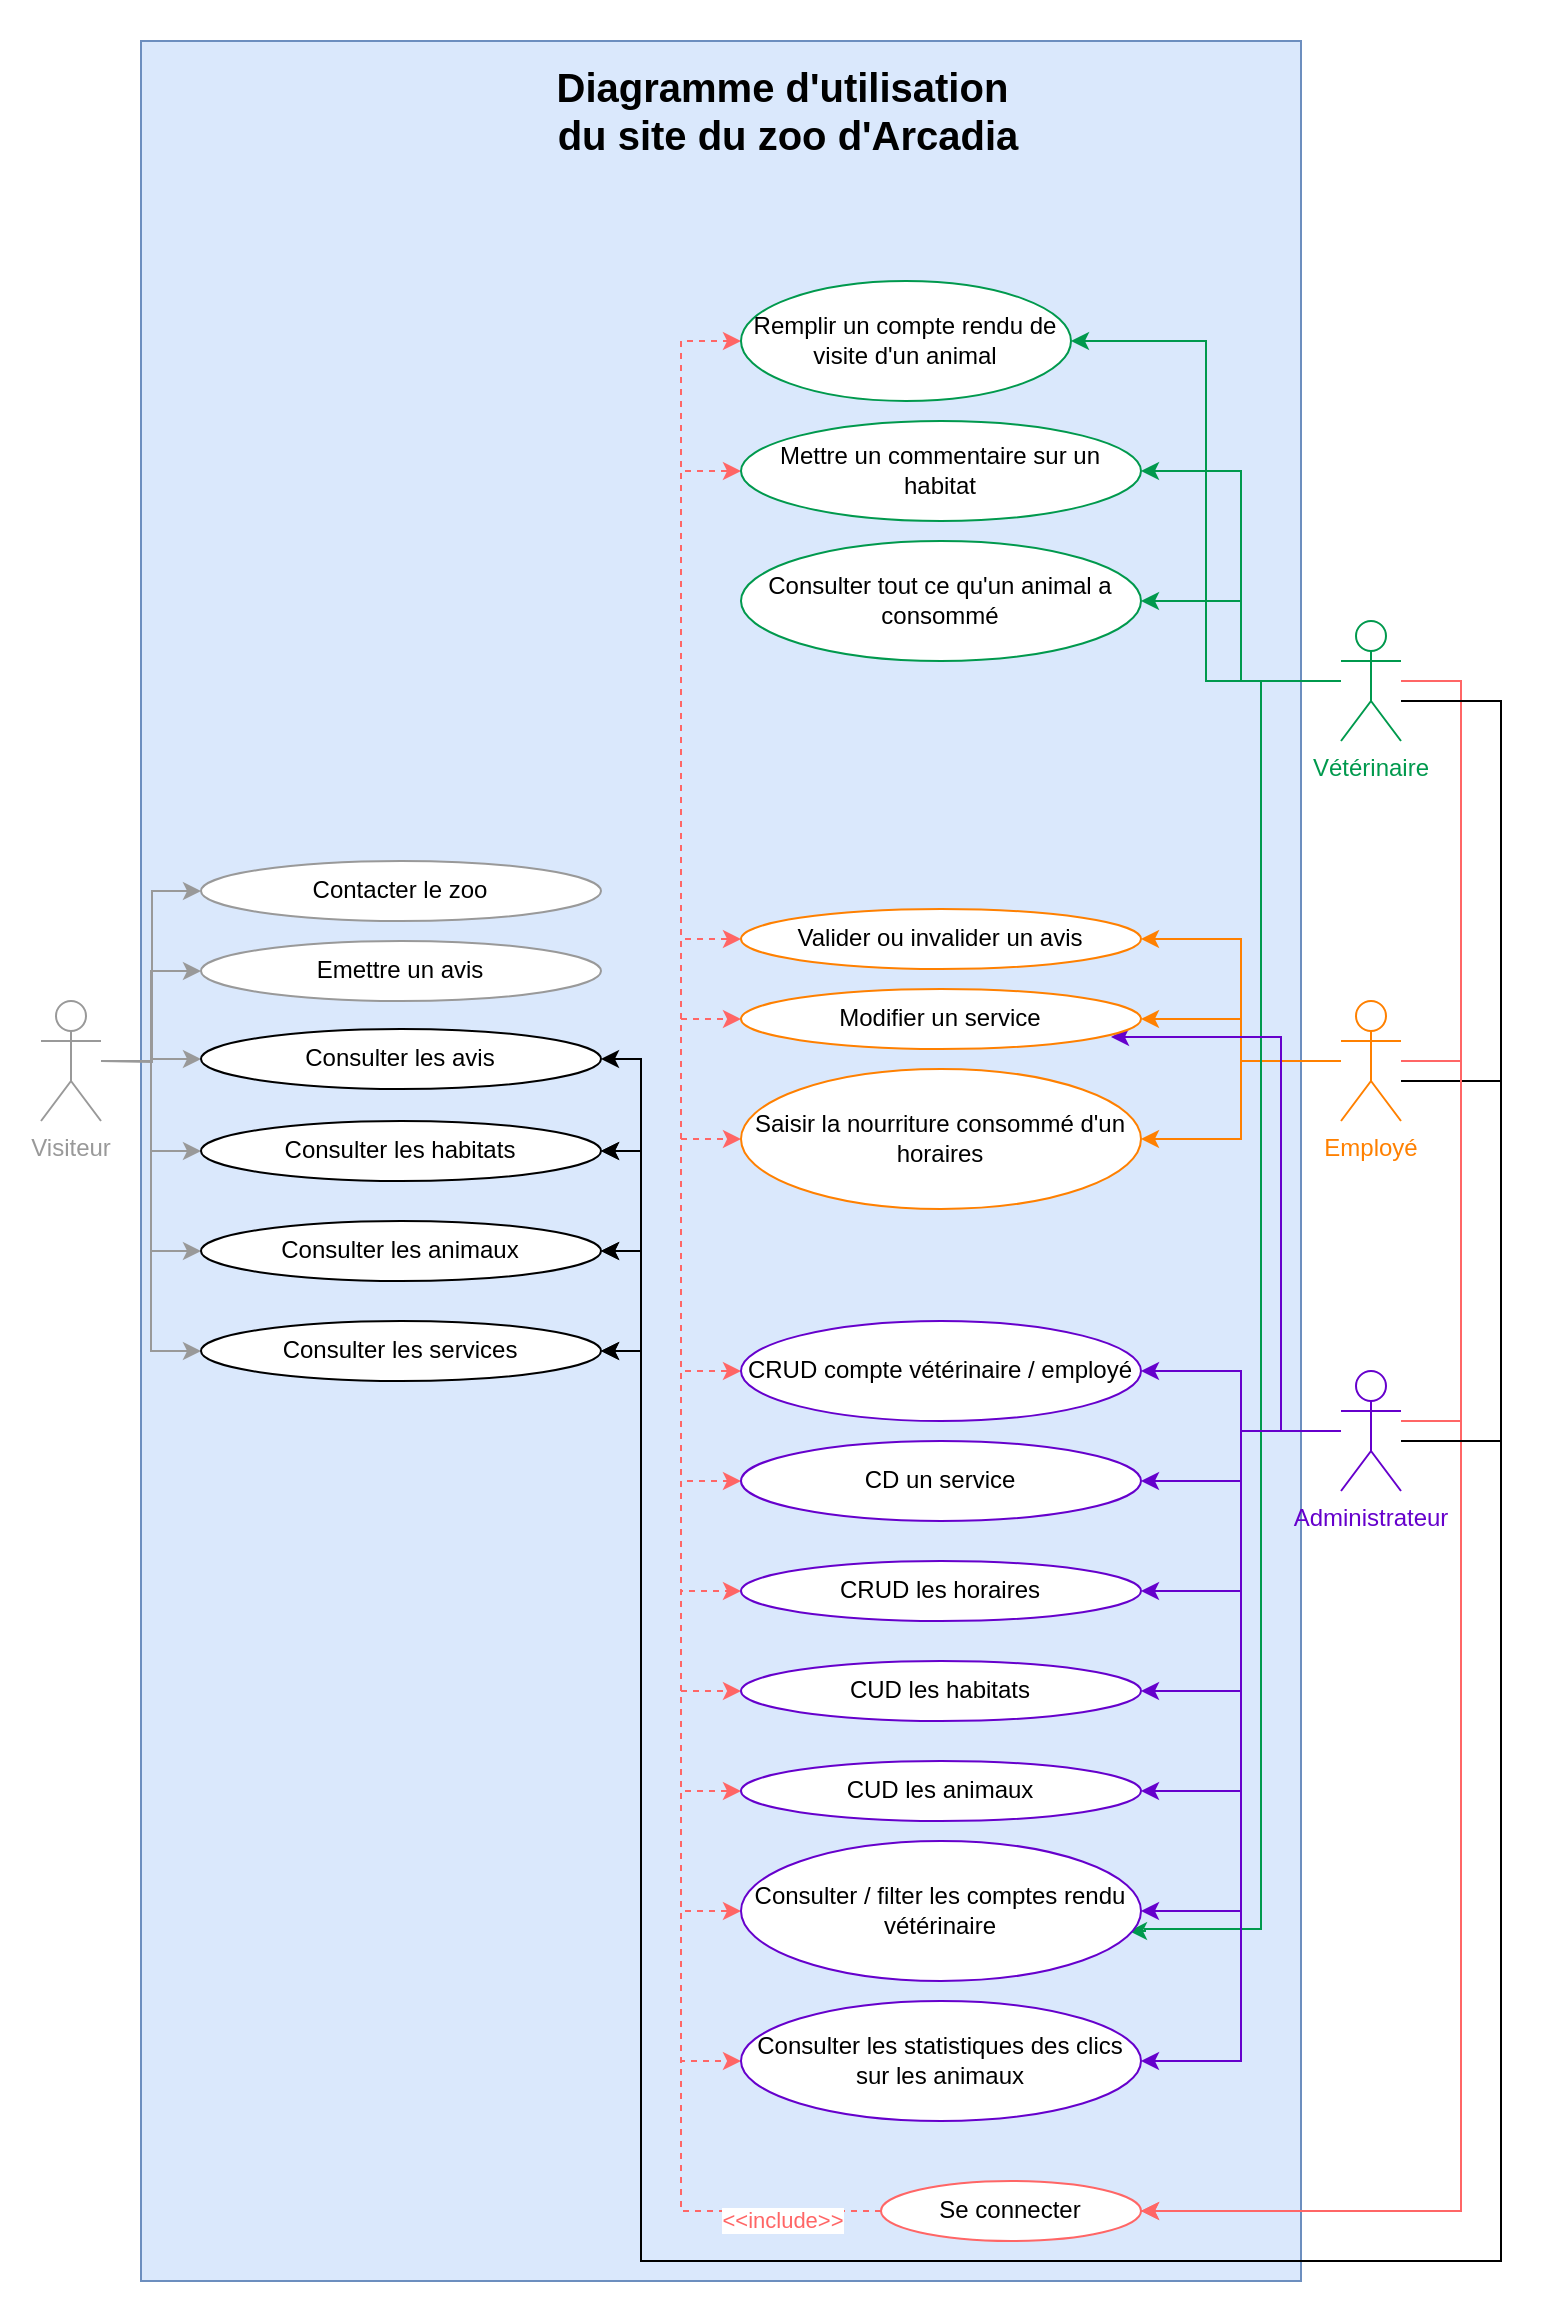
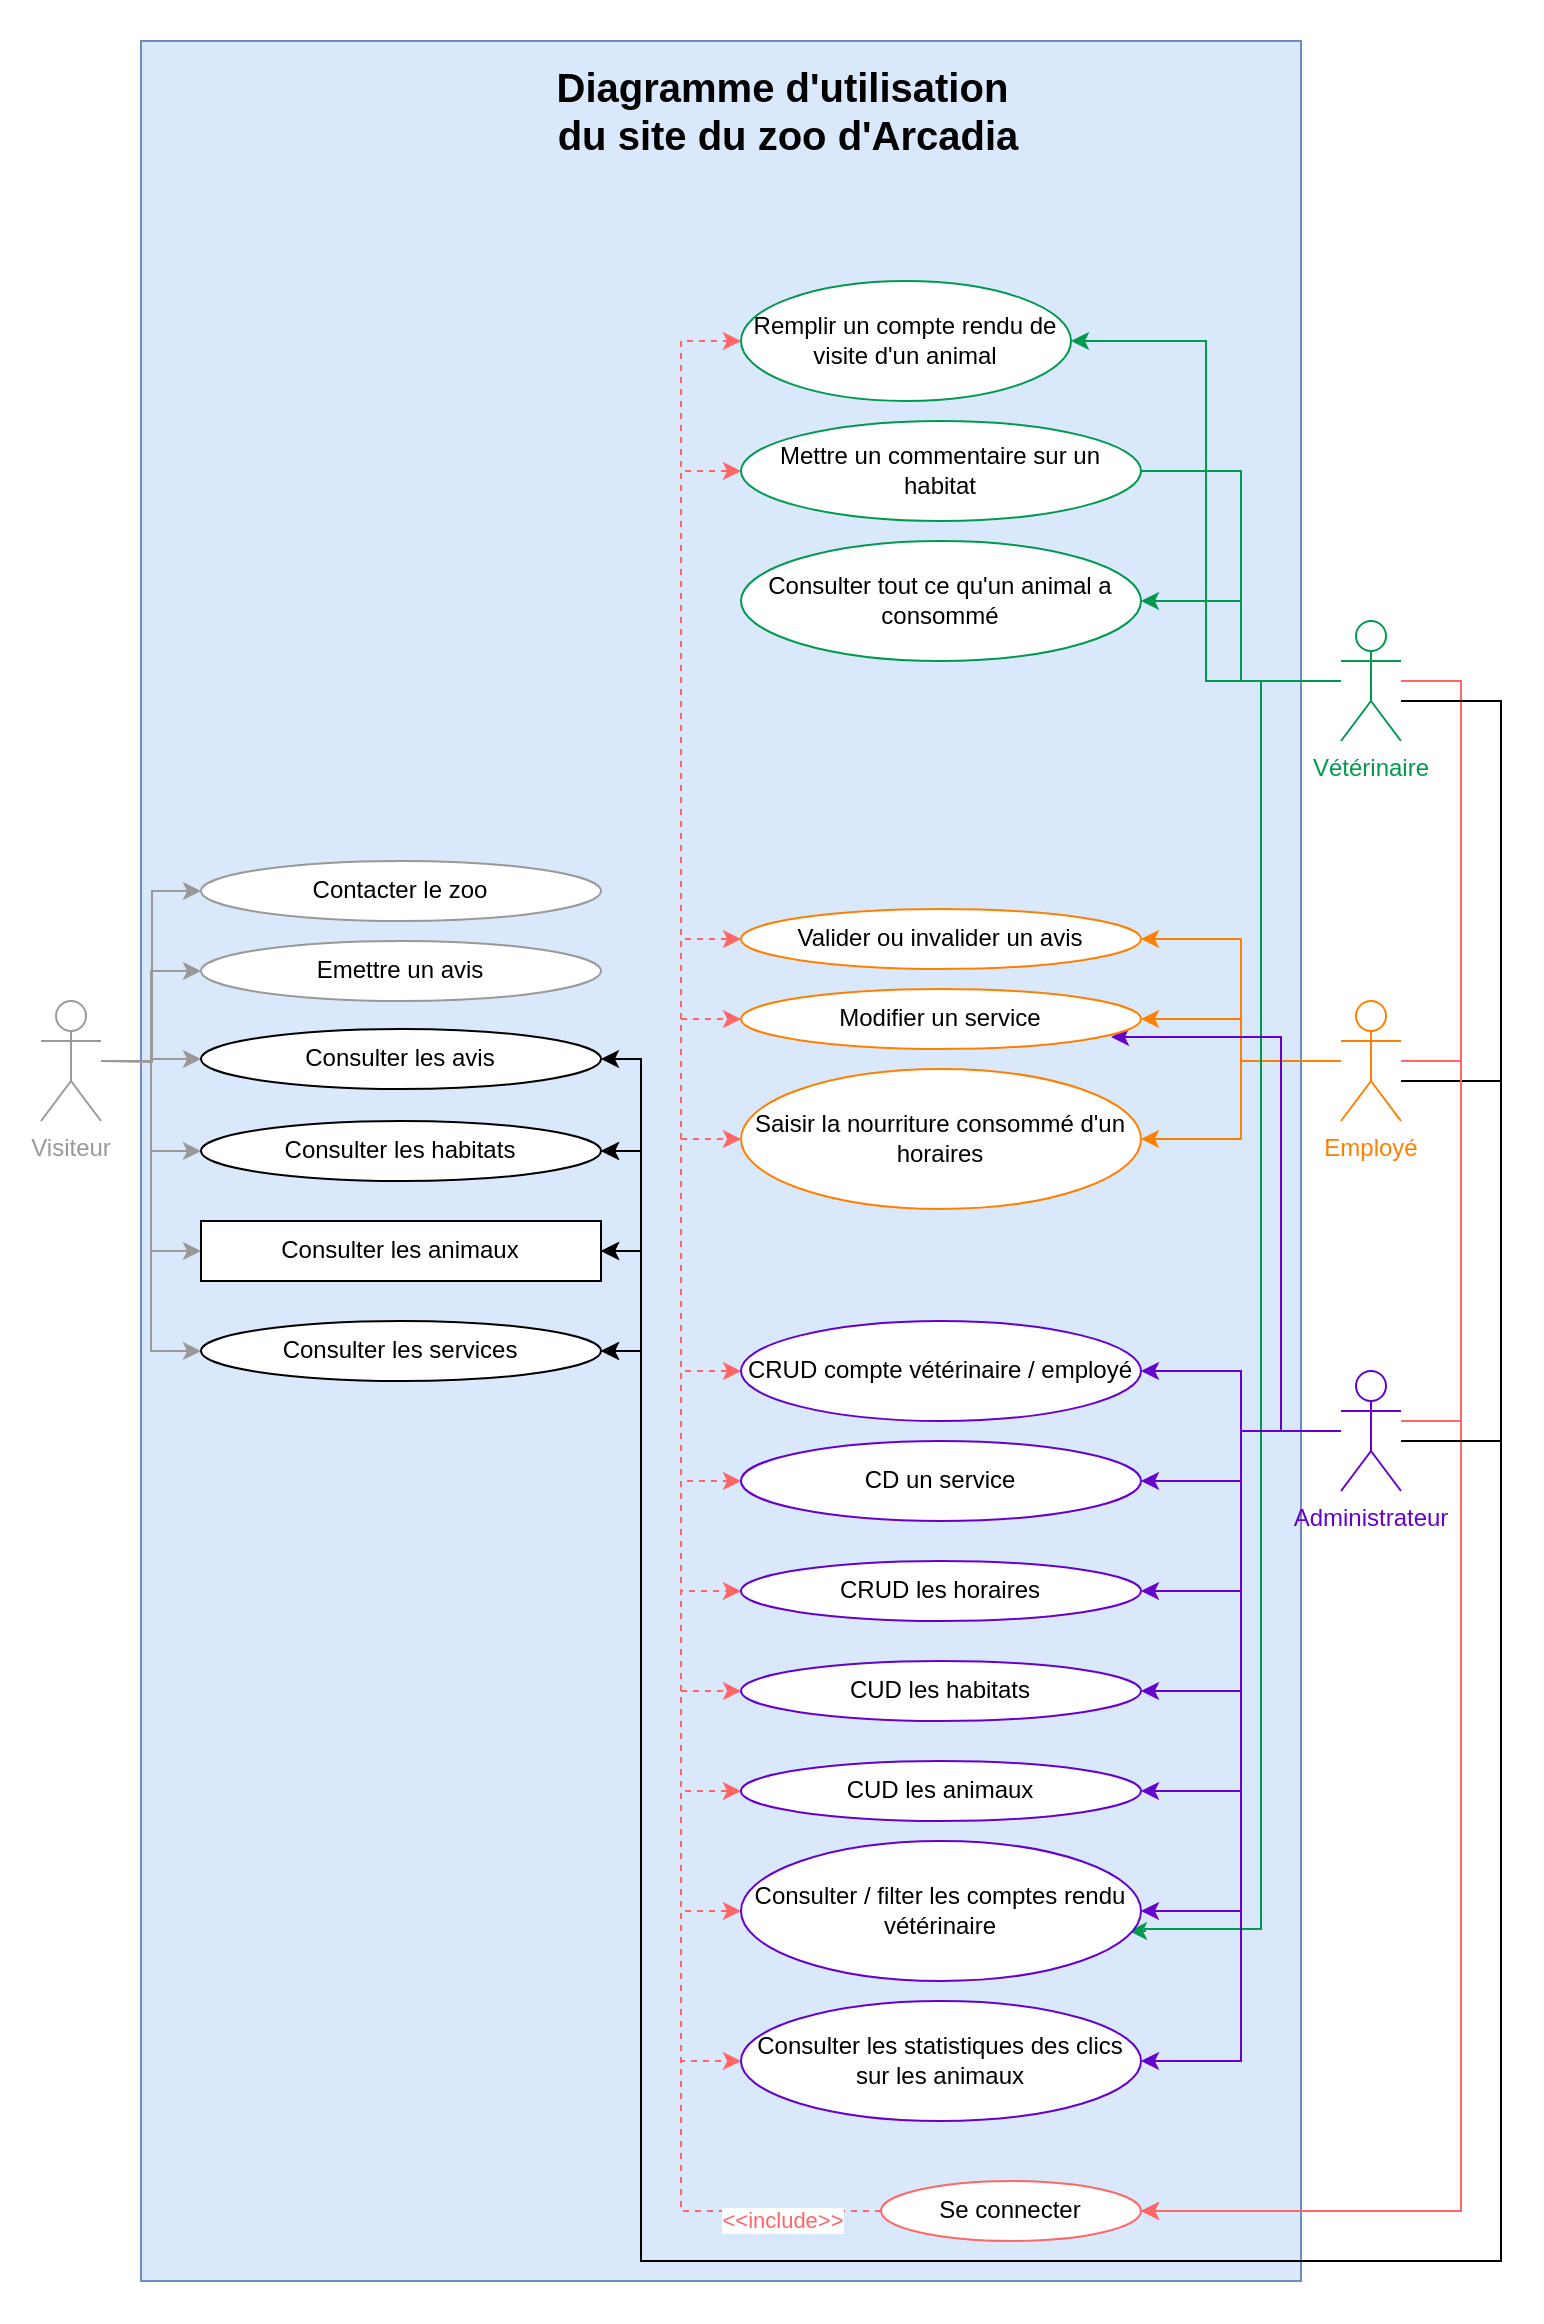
(1156, 471) -> (1150, 471)
(401, 1251) -> (401, 1251)
